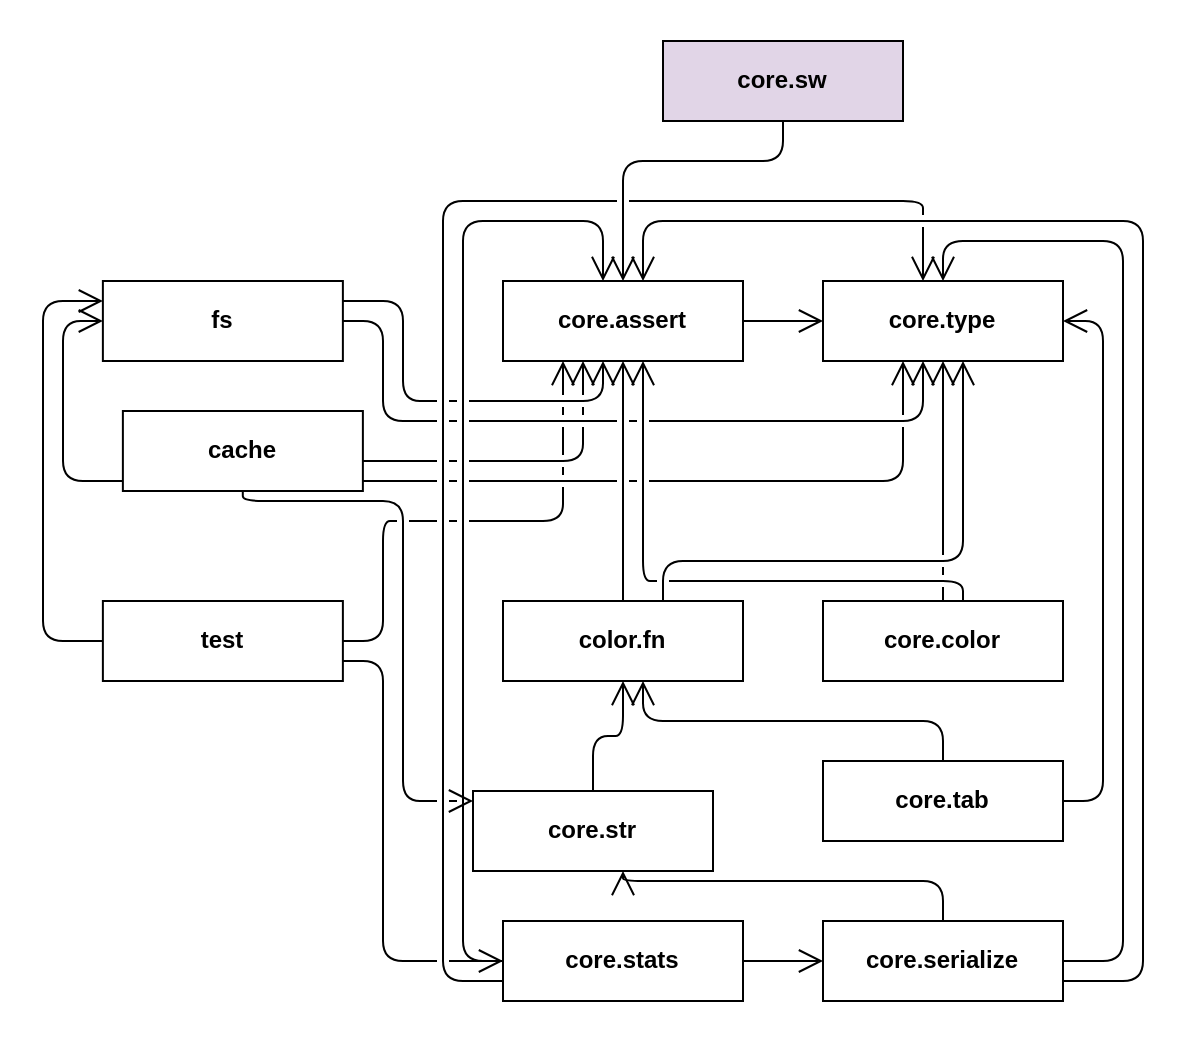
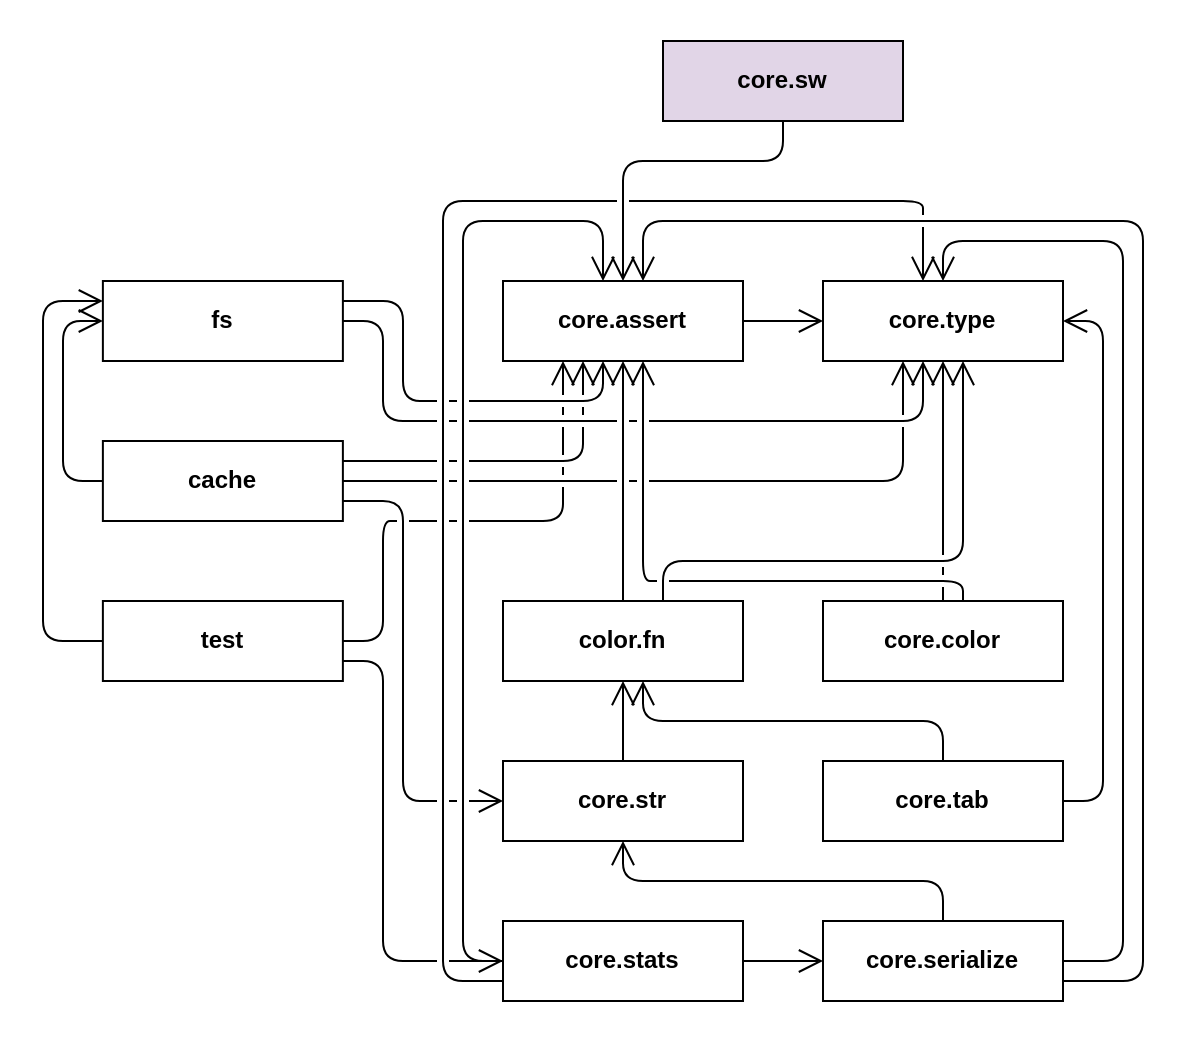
(243, 451) -> (223, 481)
(593, 831) -> (623, 801)
